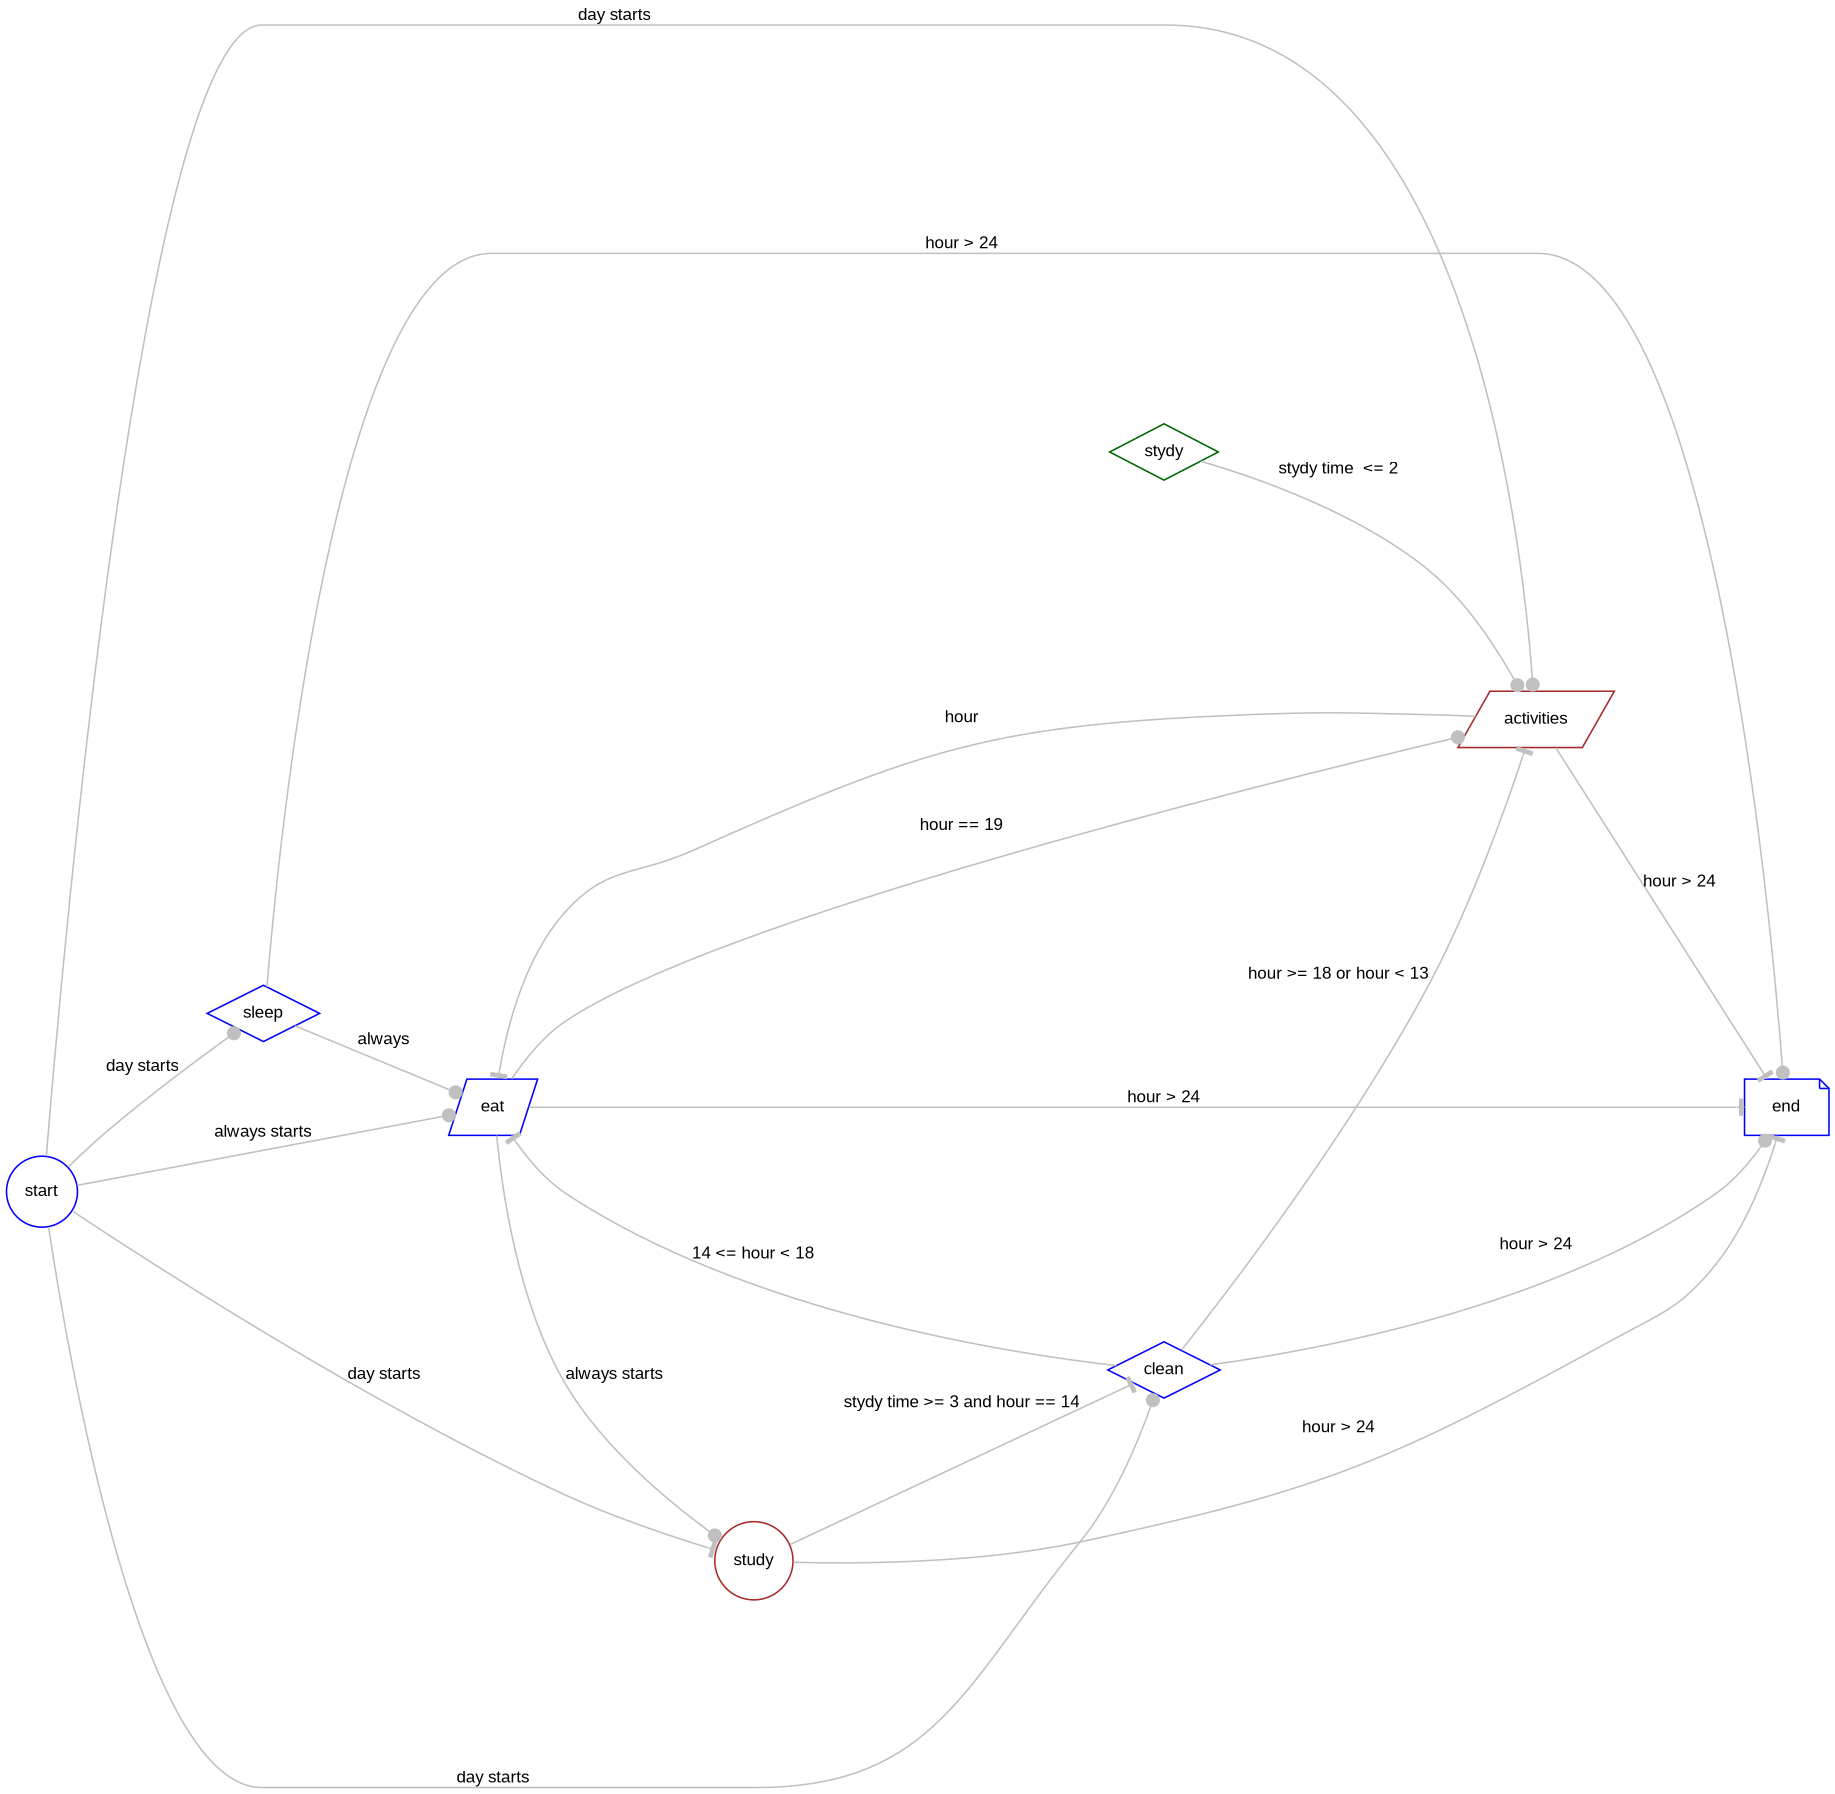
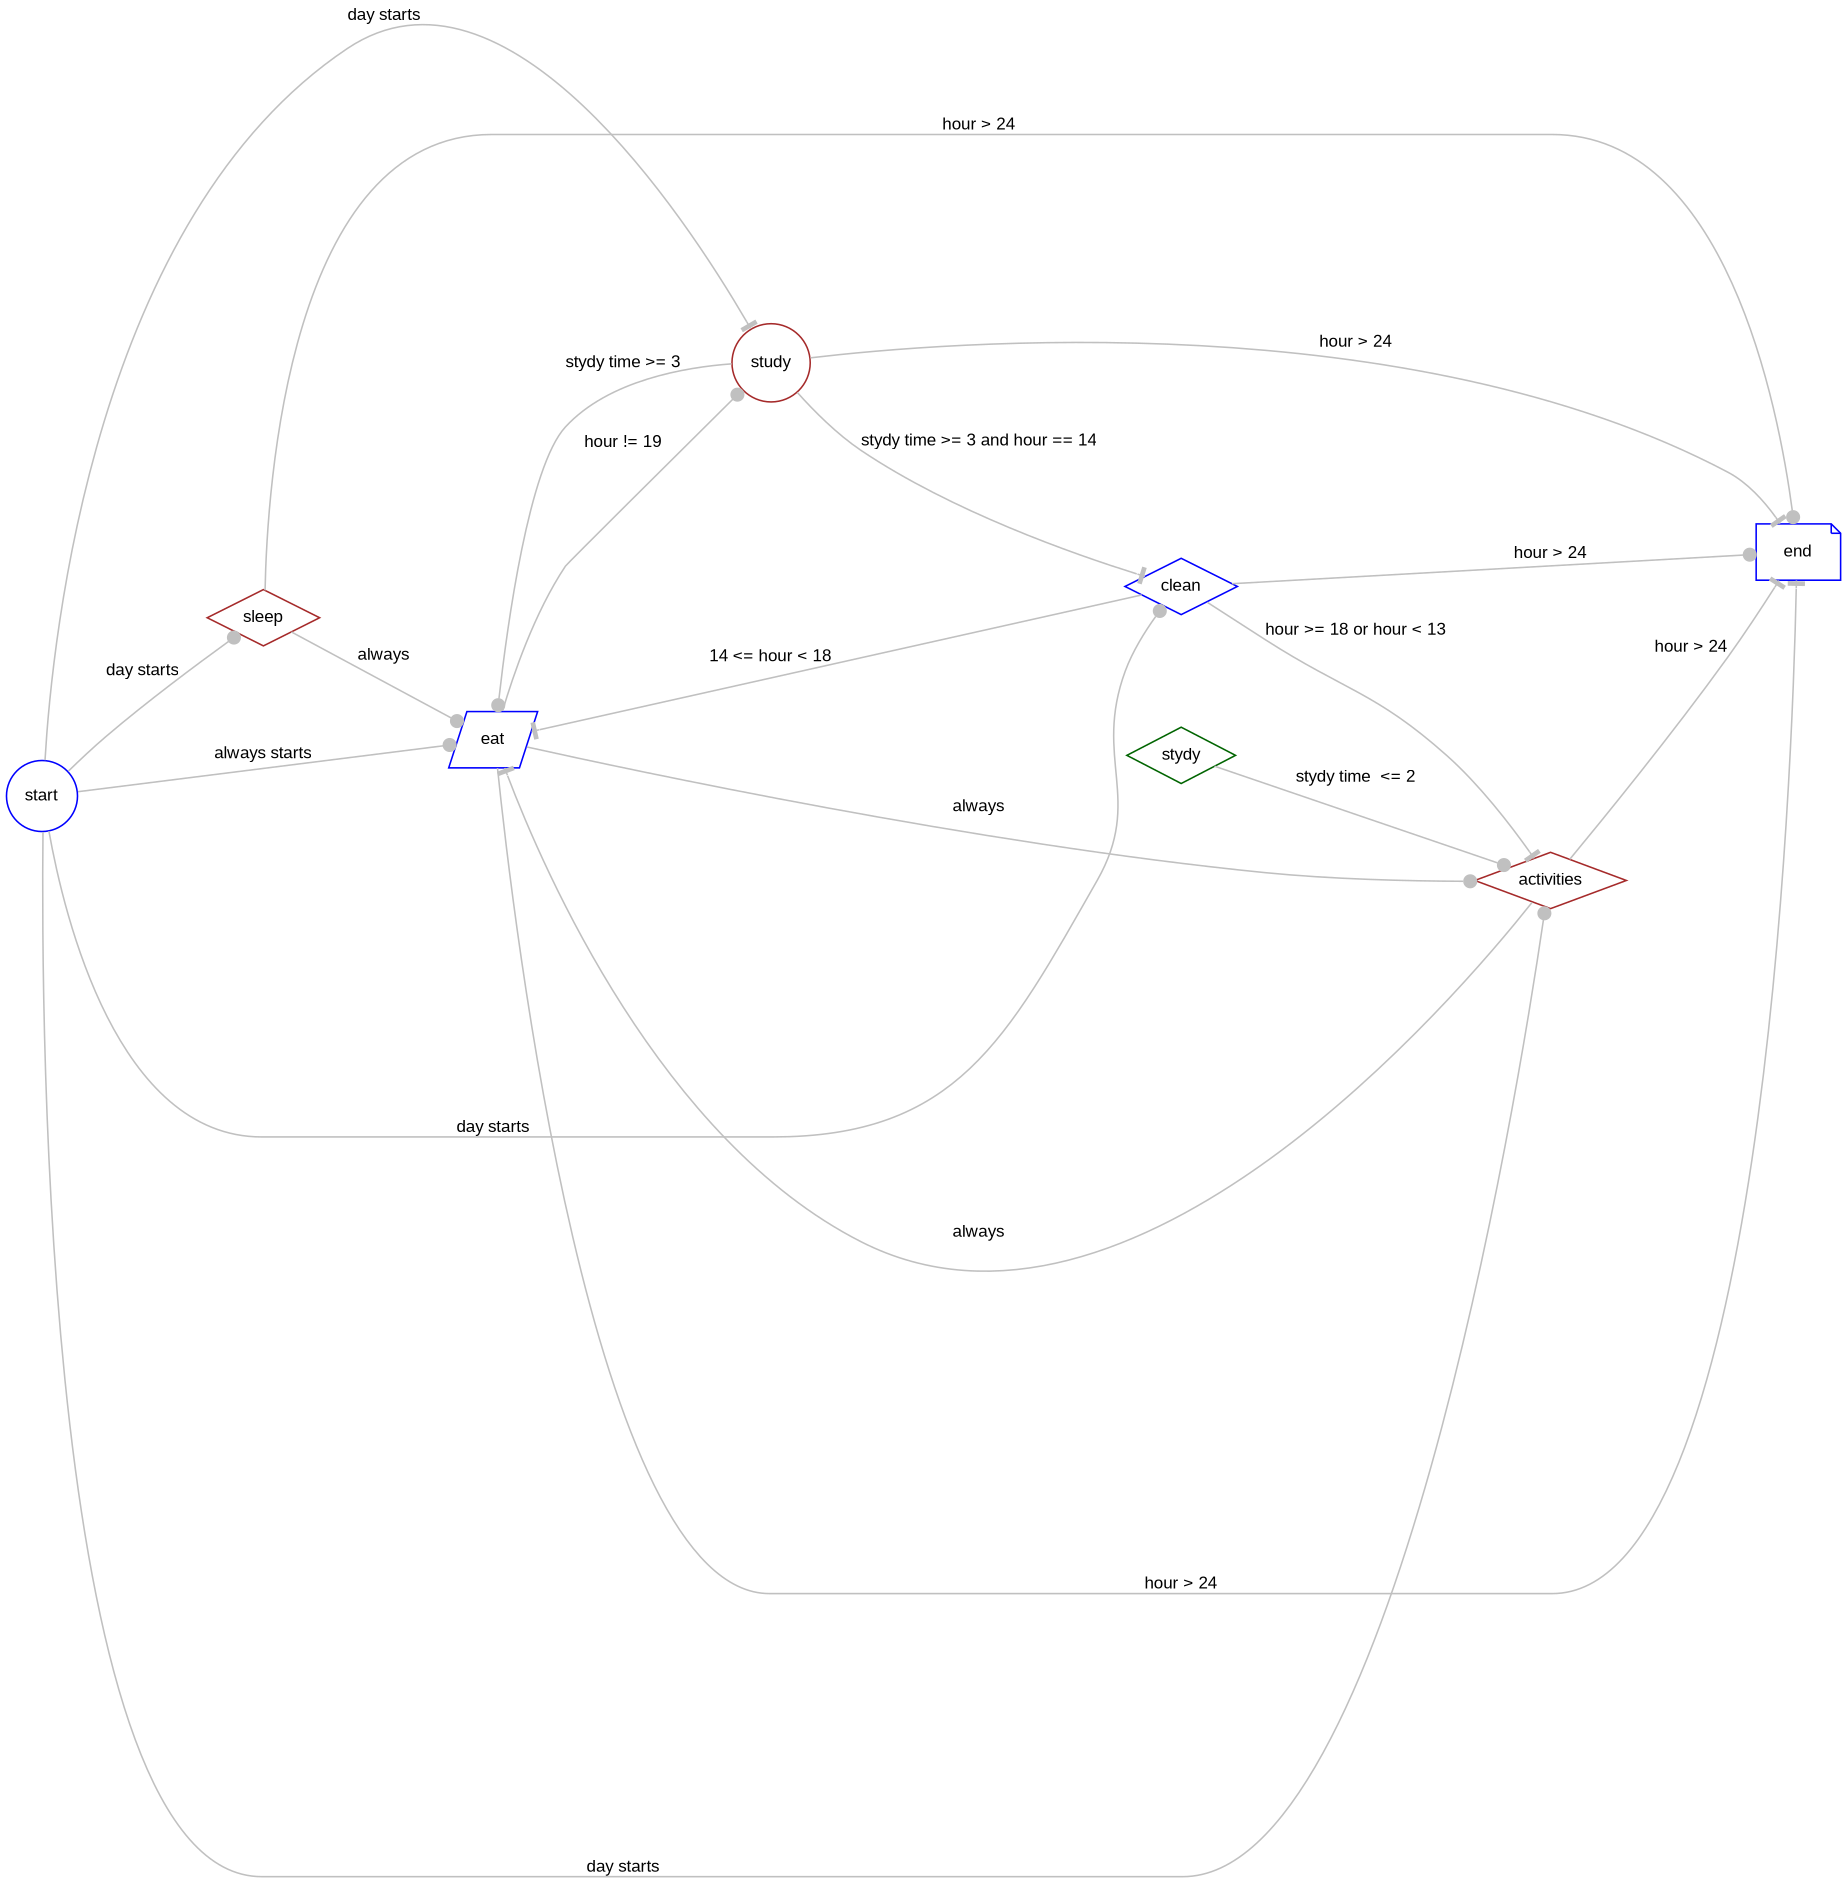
none -> (543, 471)
(962, 718) -> (979, 1232)
(1536, 719) -> (1551, 880)
(962, 826) -> (979, 807)
(263, 1013) -> (263, 618)
(615, 1375) -> (623, 443)
